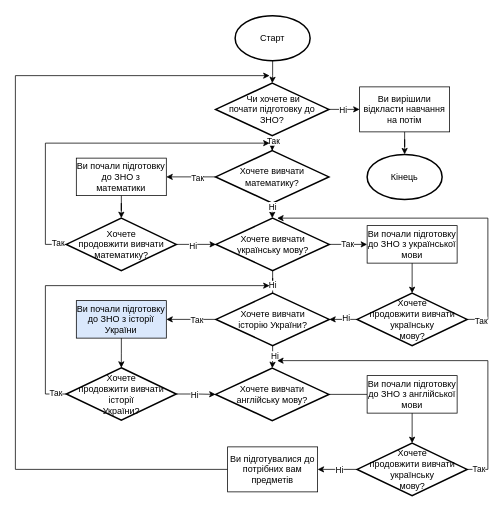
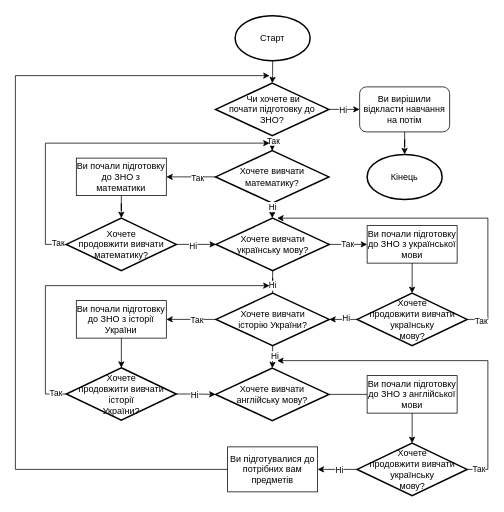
(405, 109) -> (405, 109)
(121, 319) -> (121, 319)
